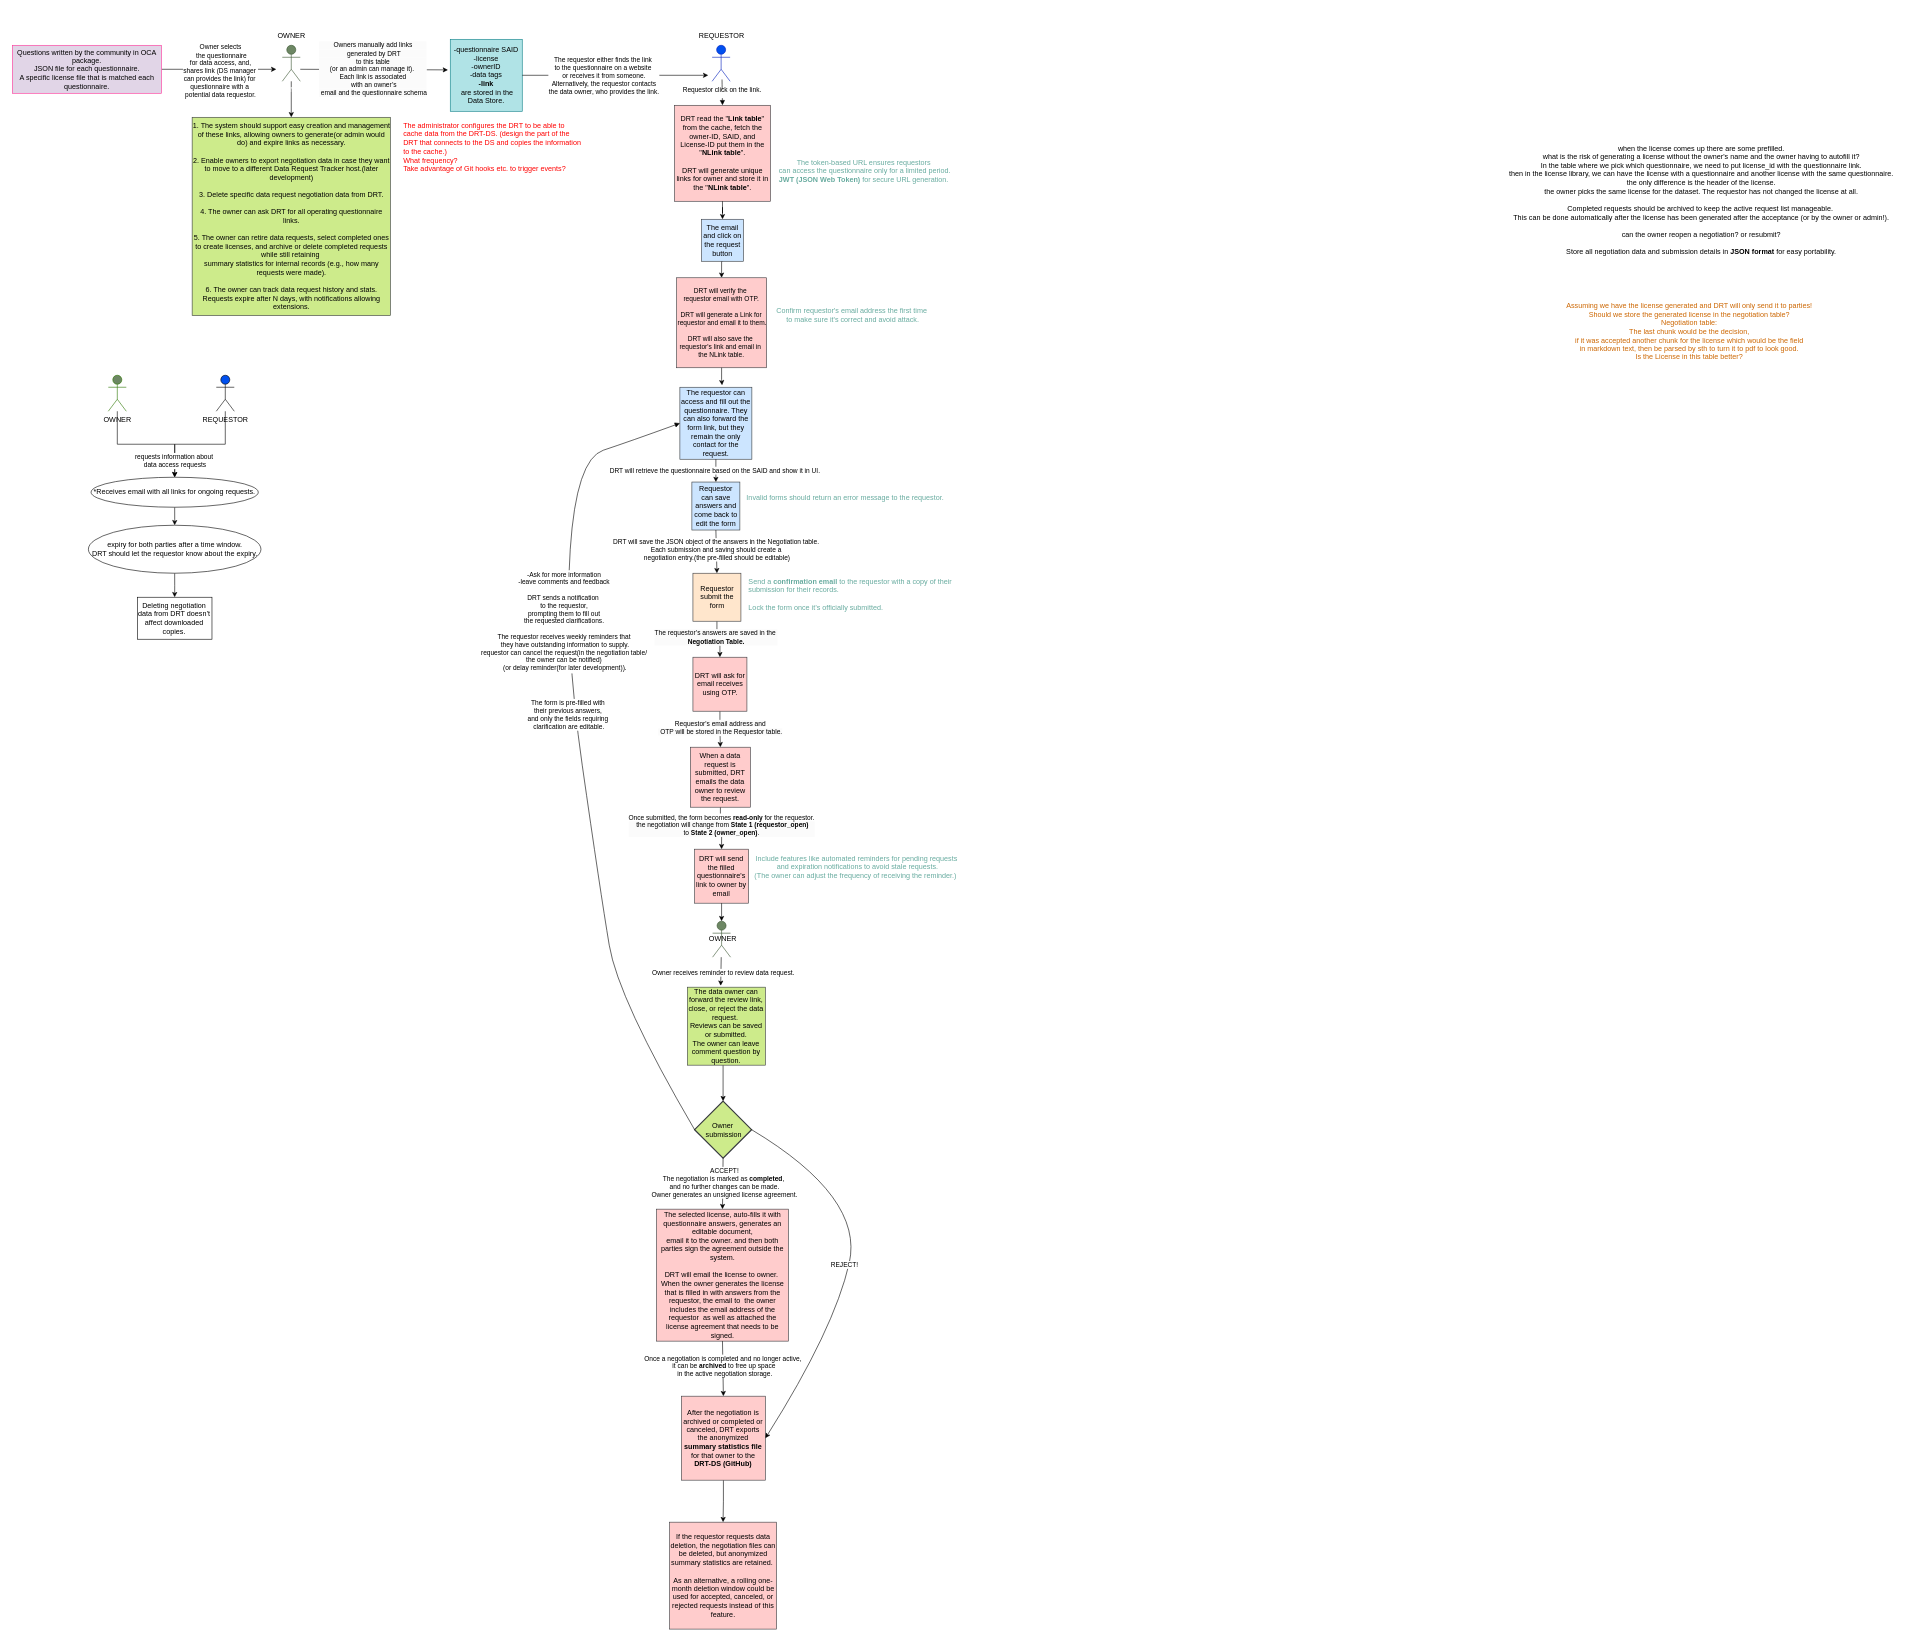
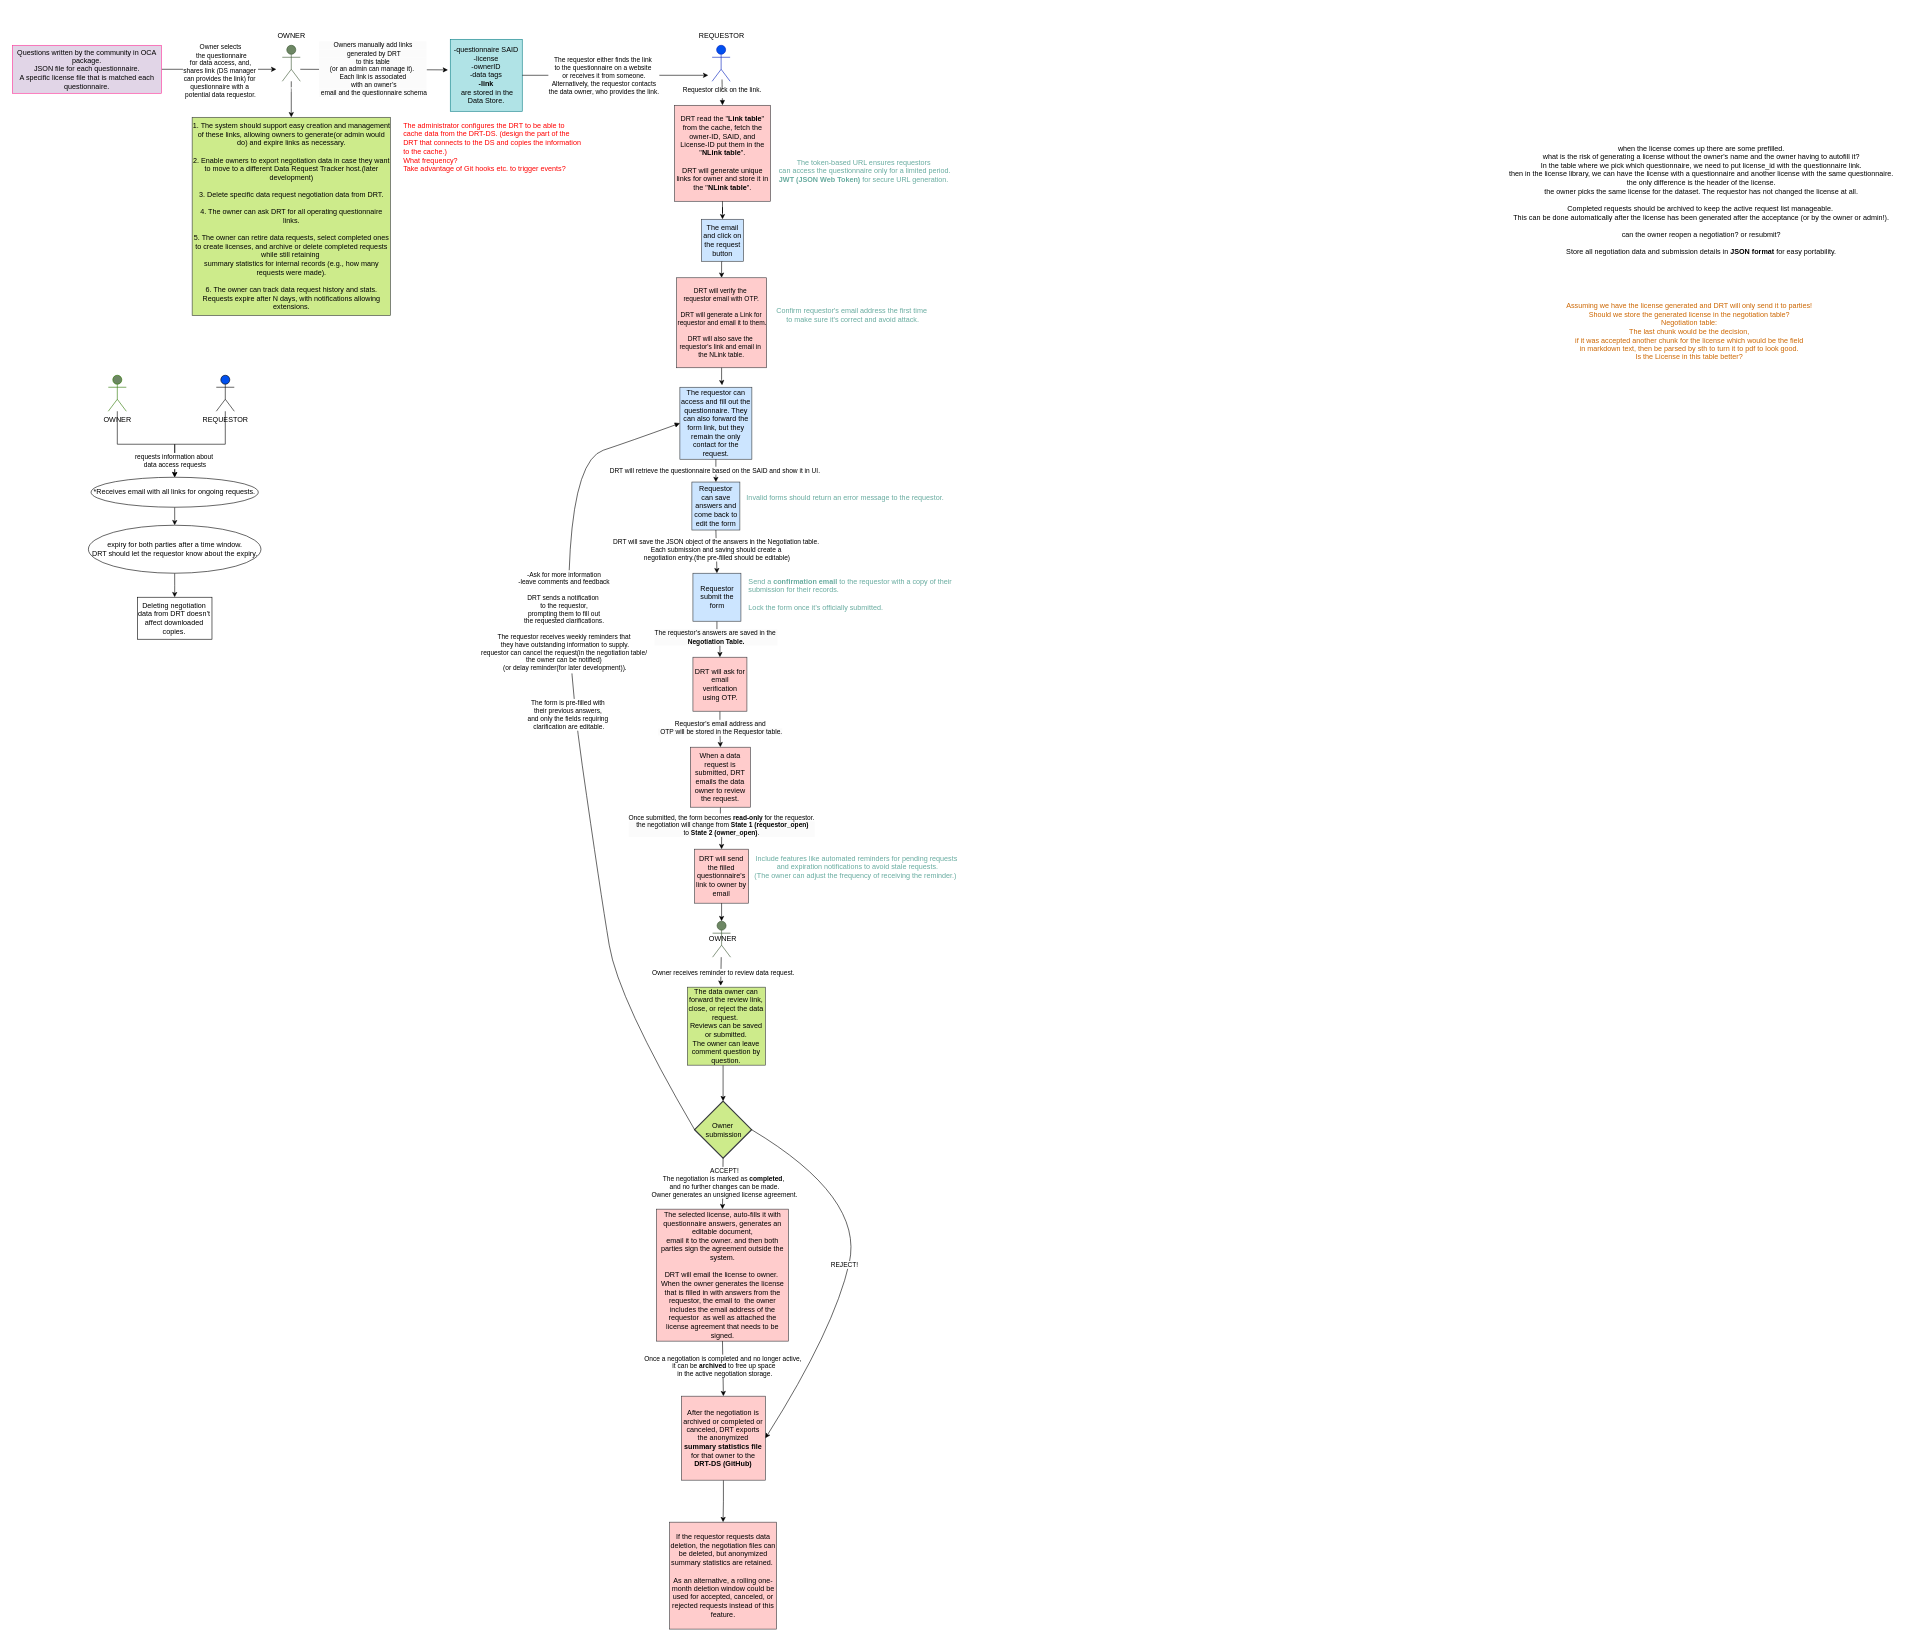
(717, 597) -> (717, 597)
(720, 684) -> (720, 684)
